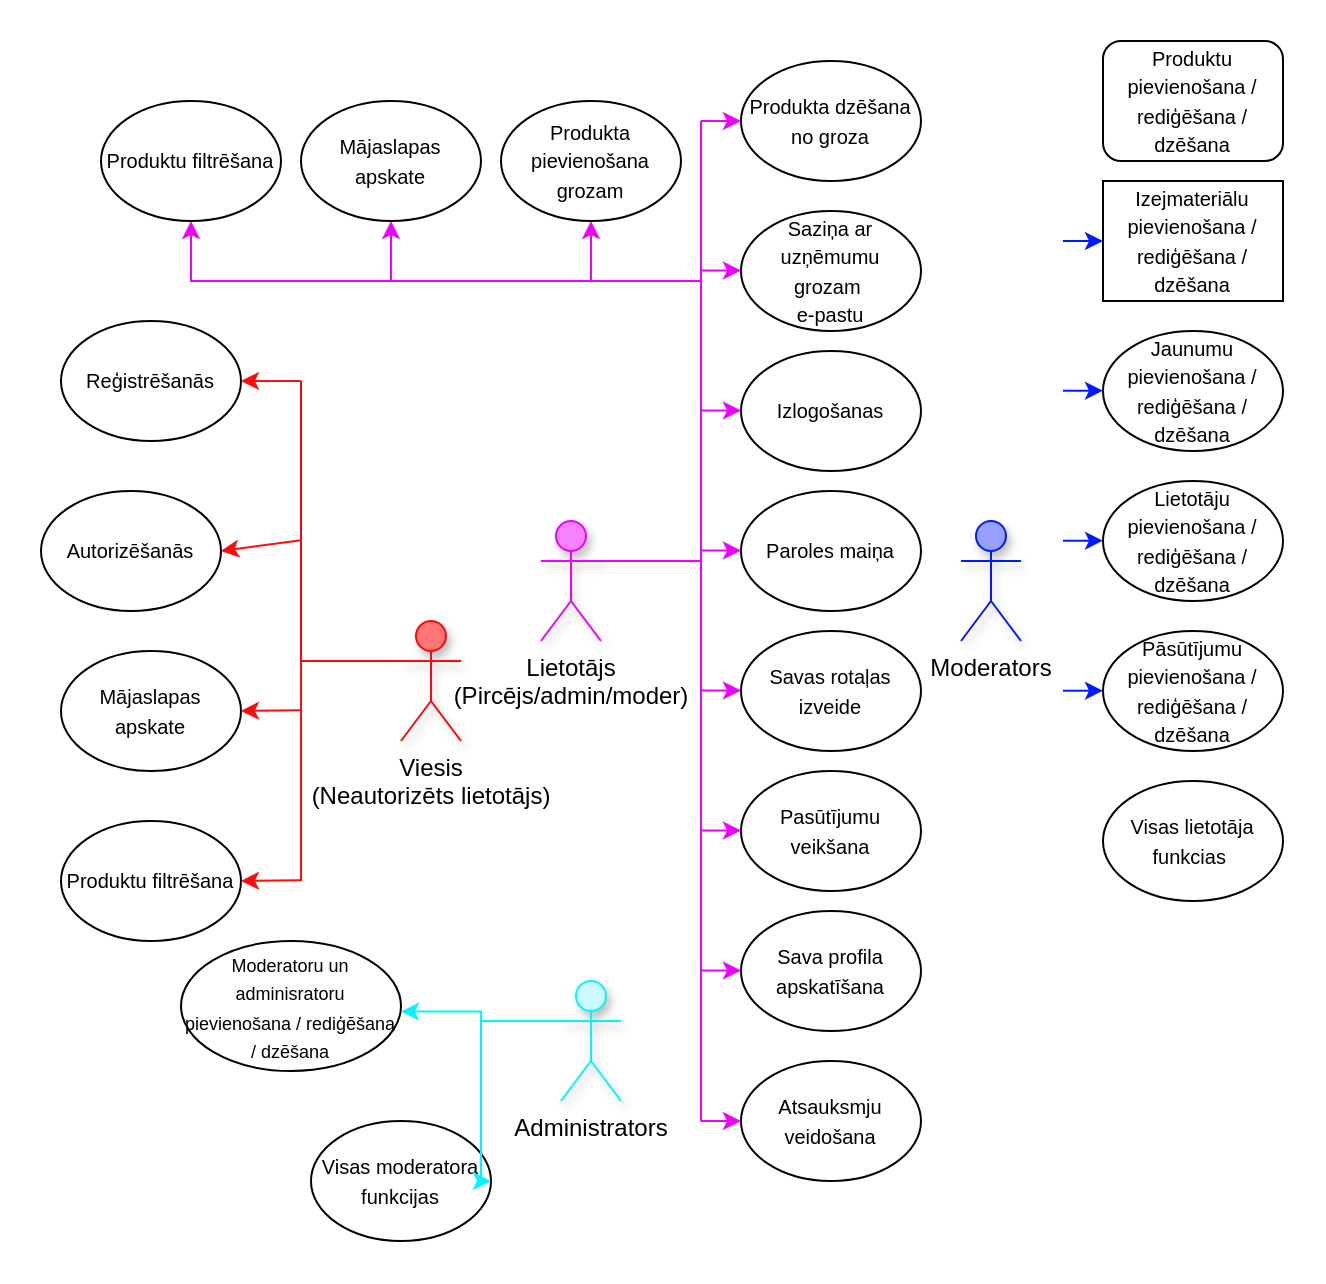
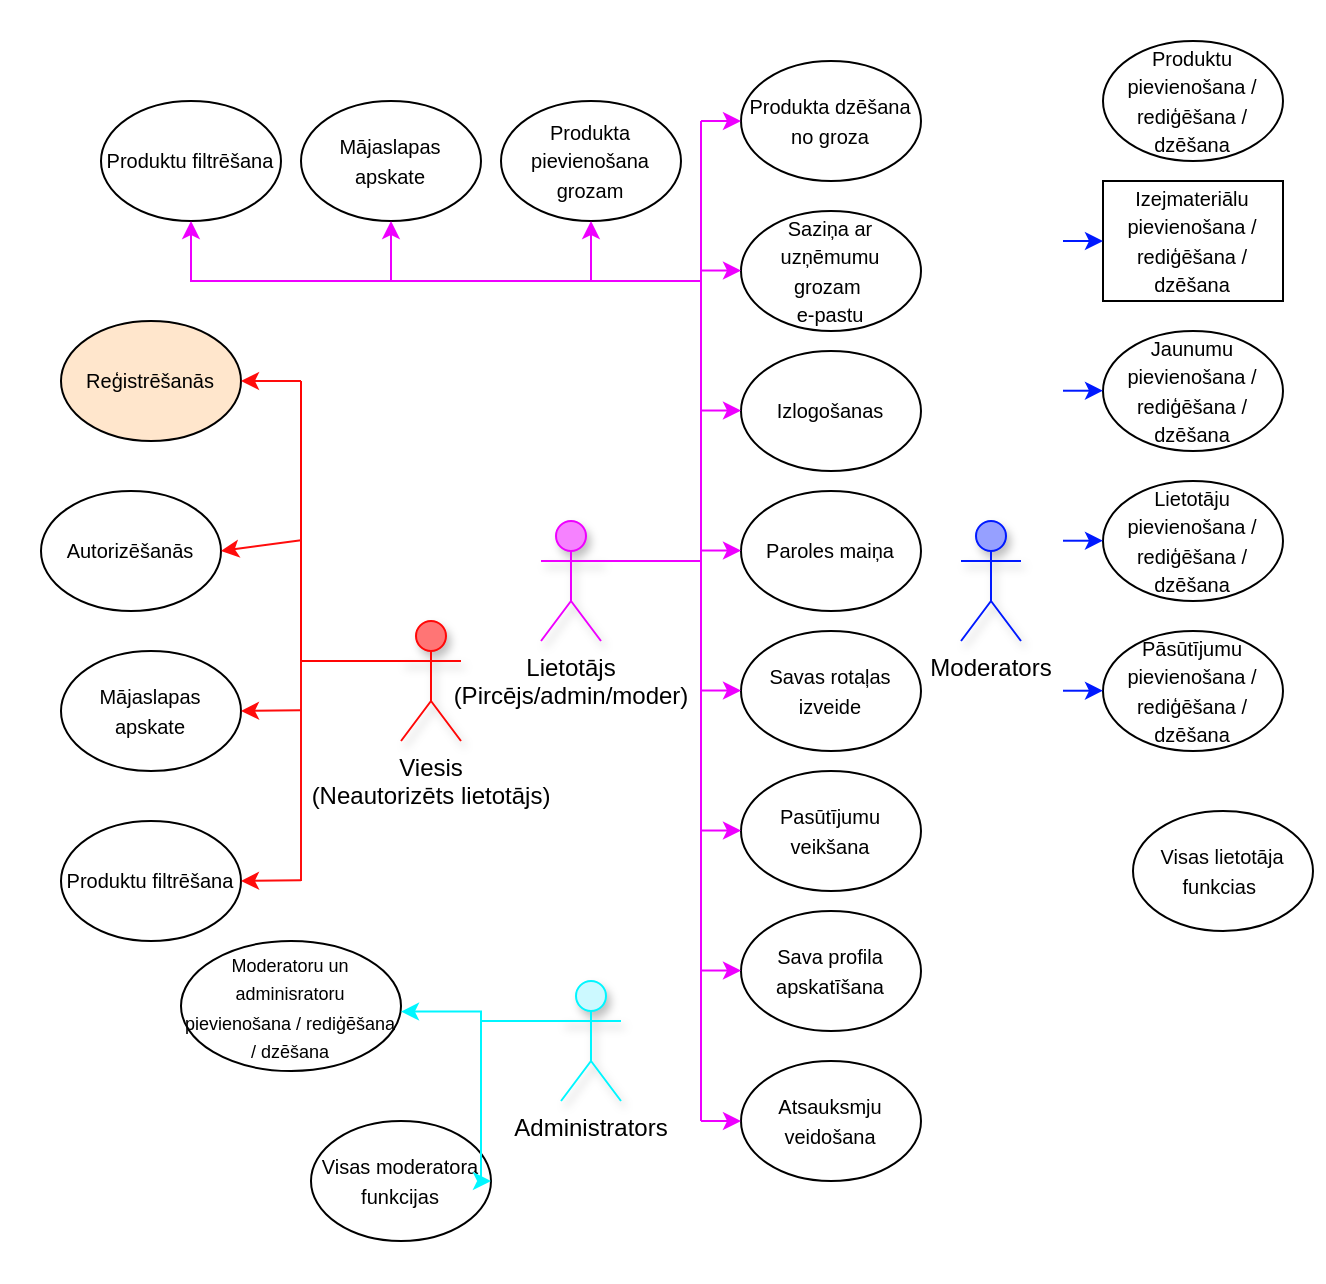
(1193, 101) -> (1193, 101)
(151, 381) -> (151, 381)
(1193, 841) -> (1223, 871)
